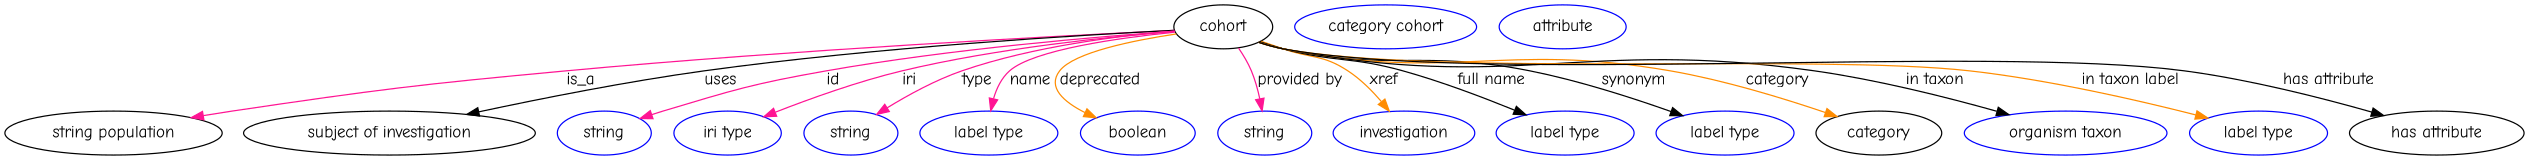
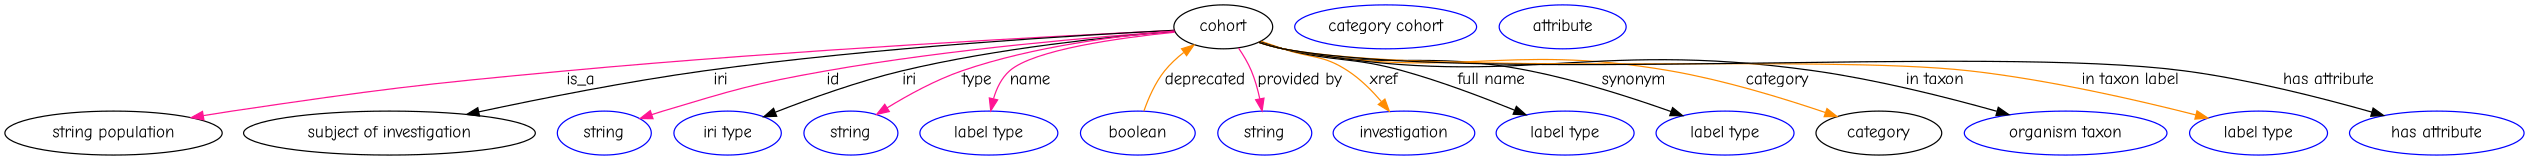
(1088, 54) -> (1159, 79)
(952, 60) -> (952, 60)
(721, 80) -> (721, 80)
(2437, 133) -> (2437, 133)
